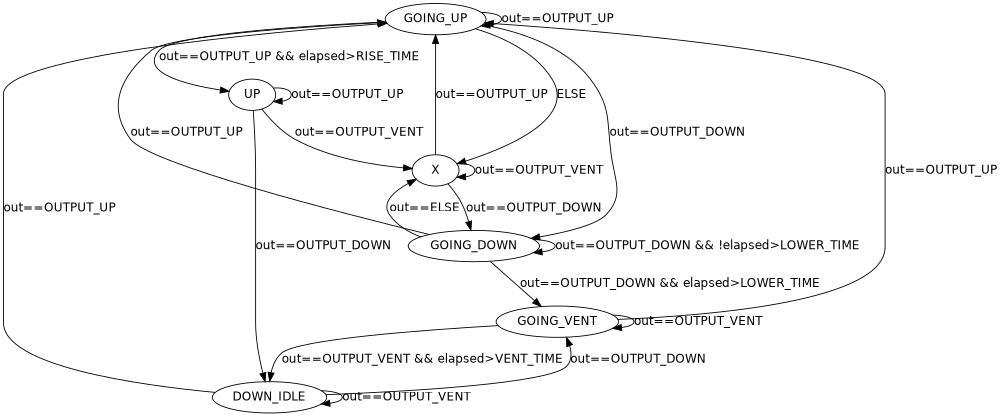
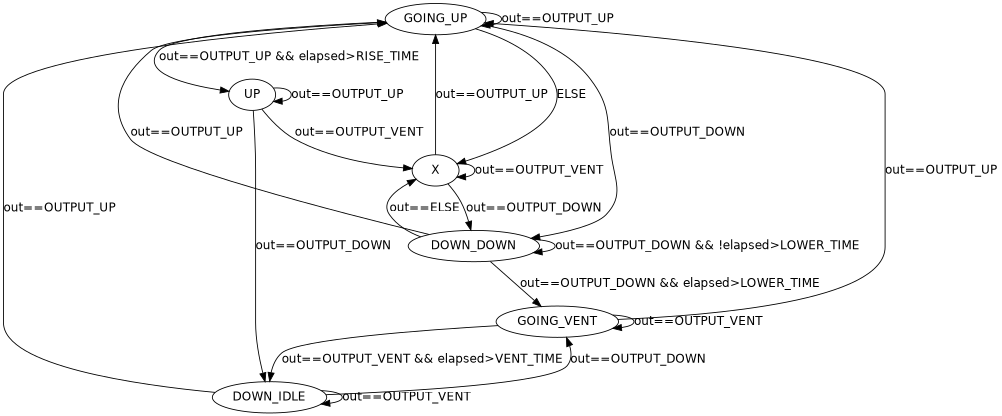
(474, 246) -> (474, 246)
